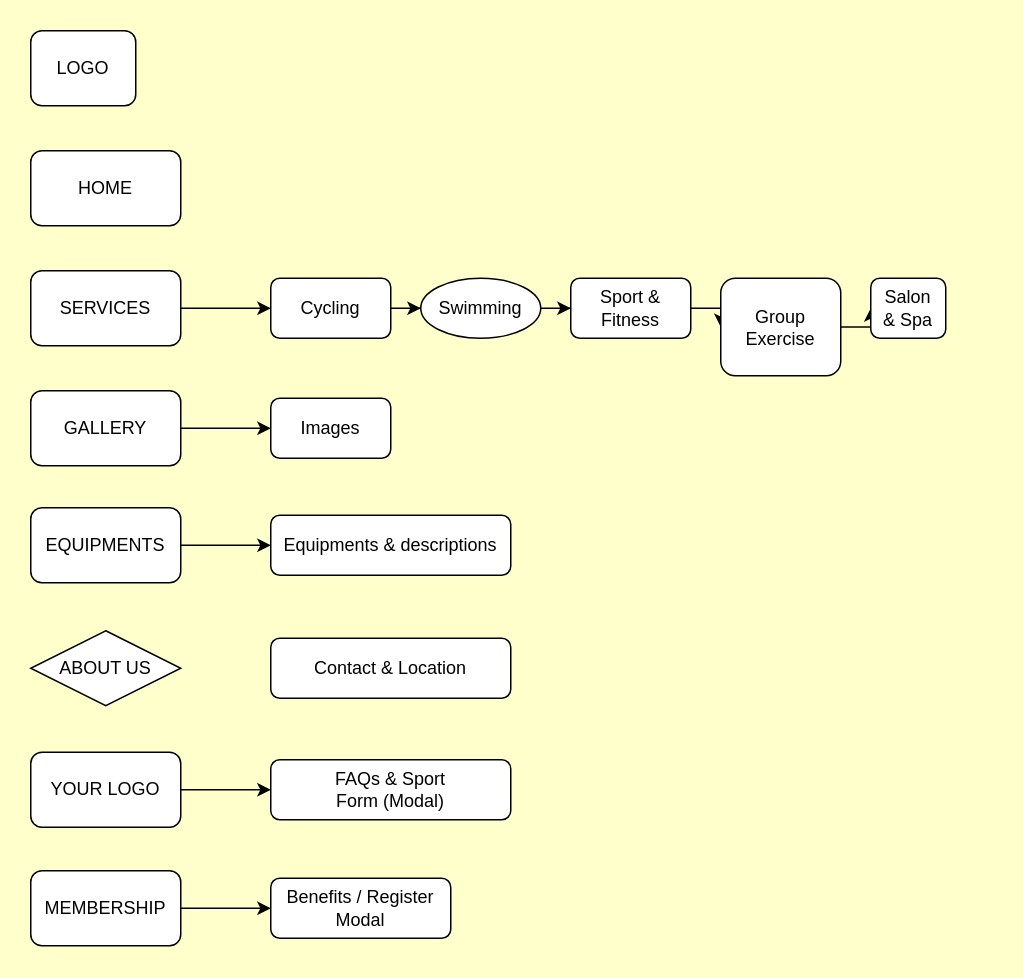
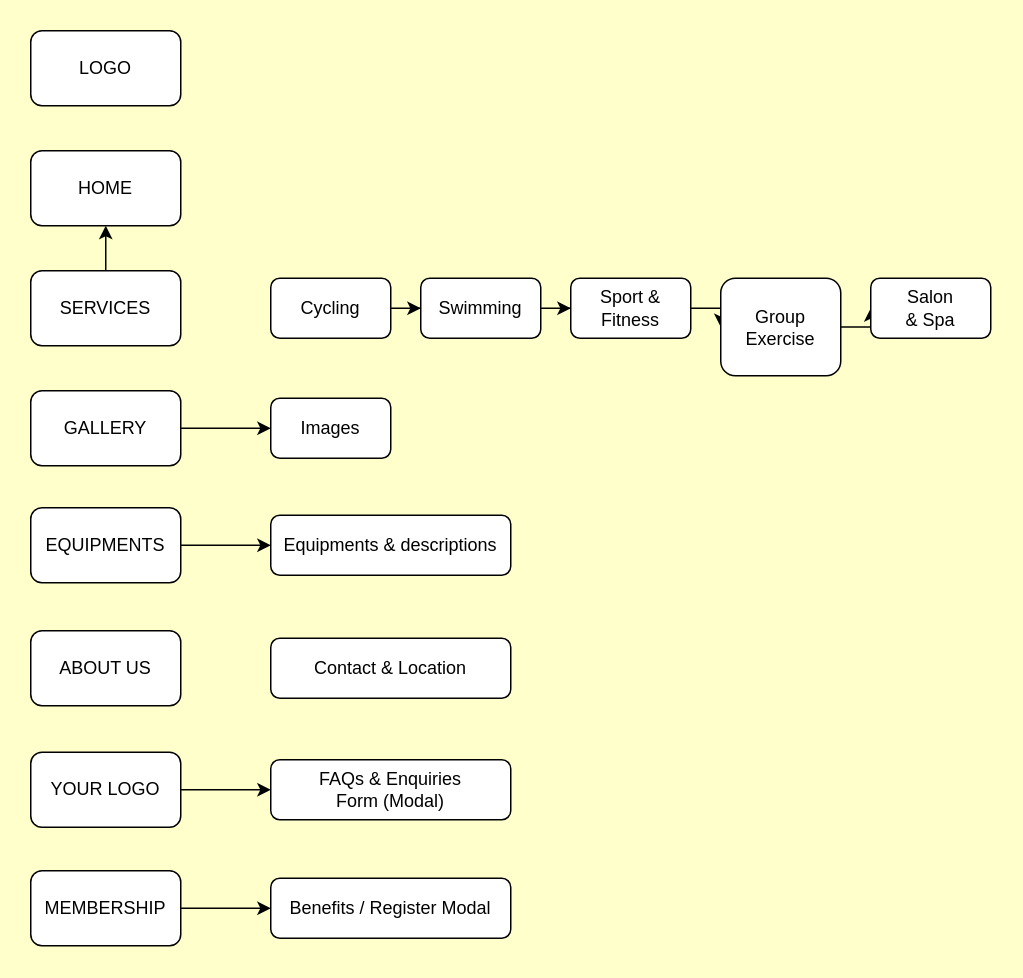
(83, 68) -> (106, 68)
(221, 308) -> (106, 243)
(481, 308) -> (481, 308)
(908, 308) -> (931, 308)
(106, 668) -> (106, 668)
(391, 790) -> (391, 790)
(361, 908) -> (391, 908)
